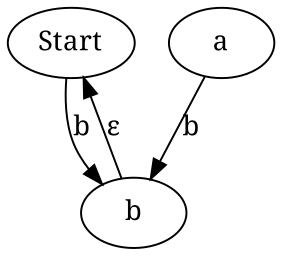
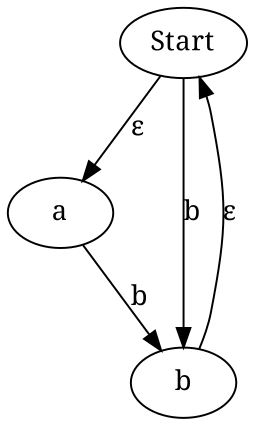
none -> (127, 121)
